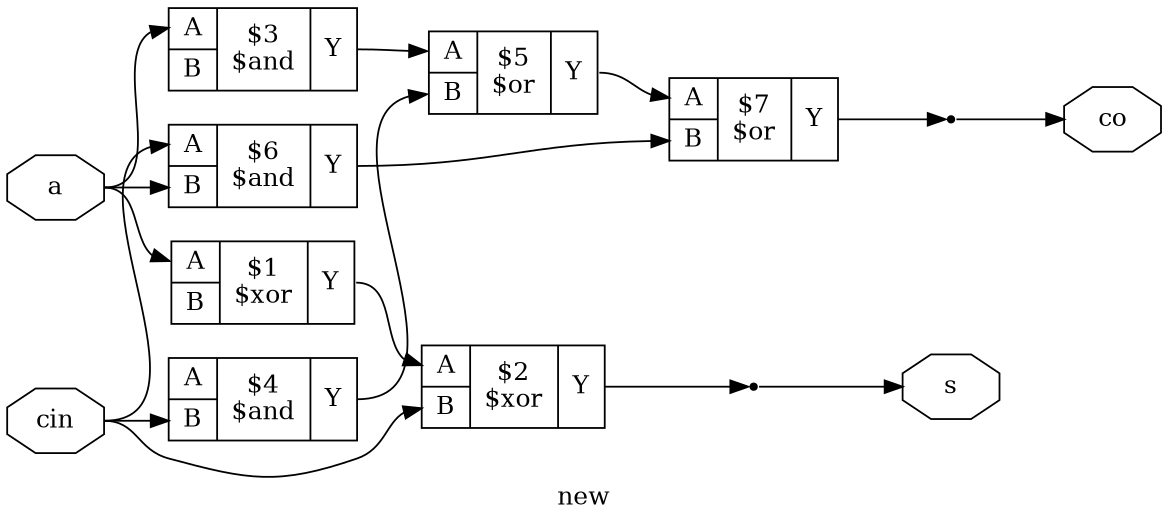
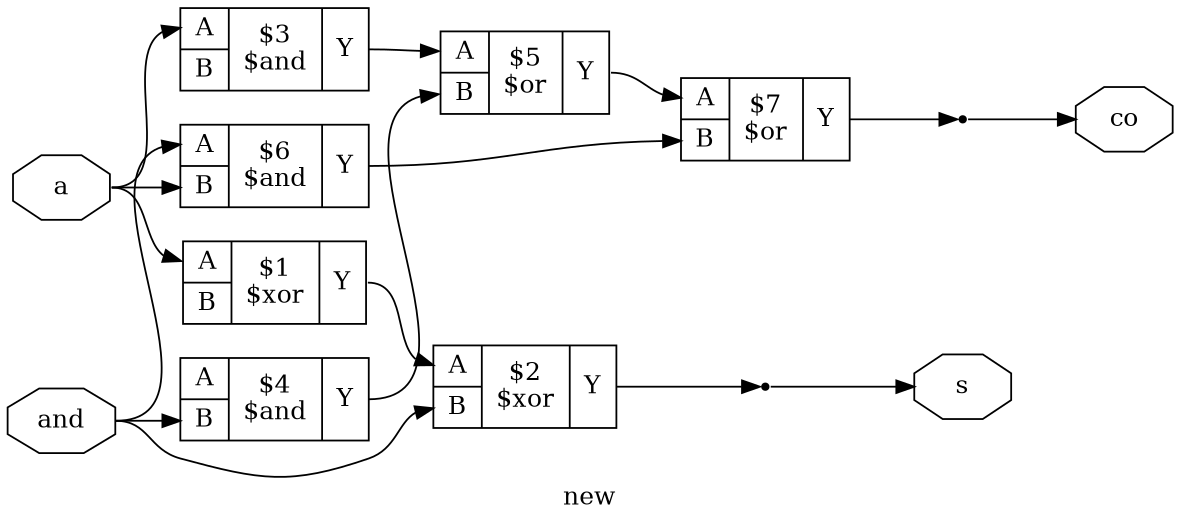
(56, 421) -> (61, 421)
